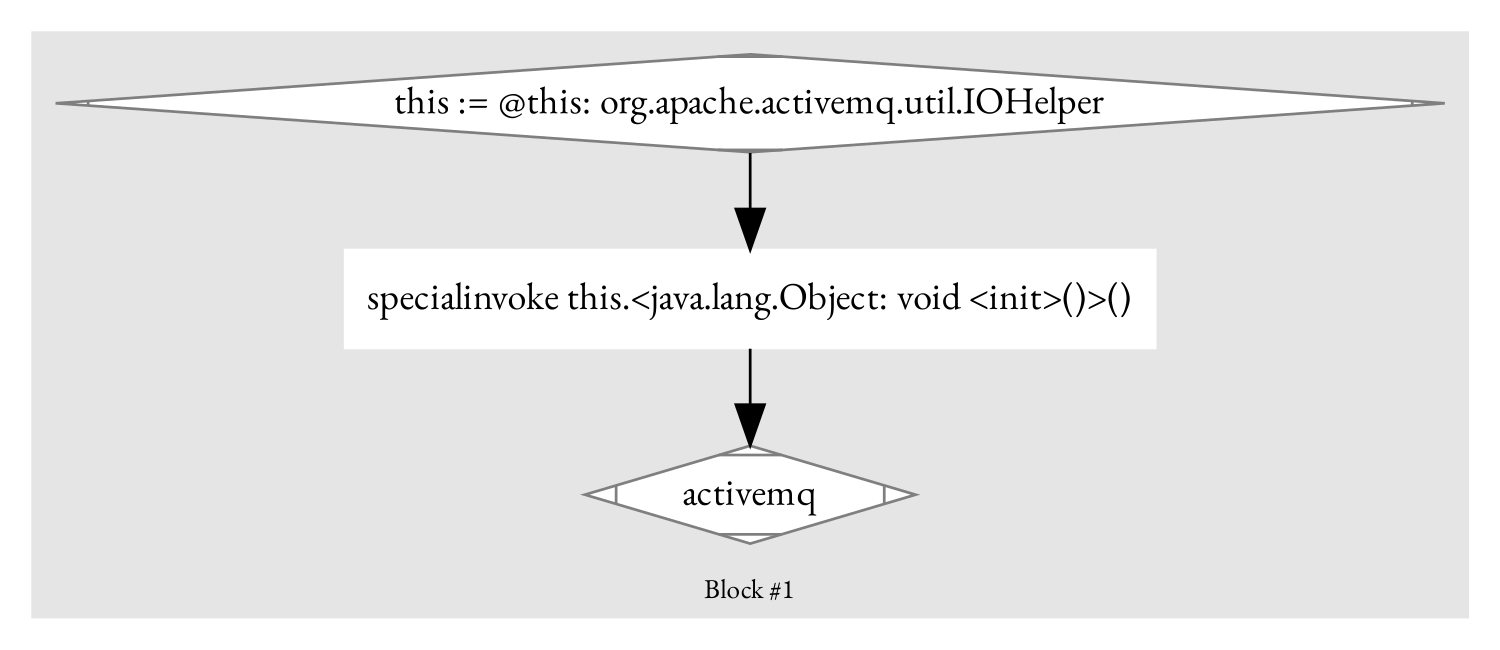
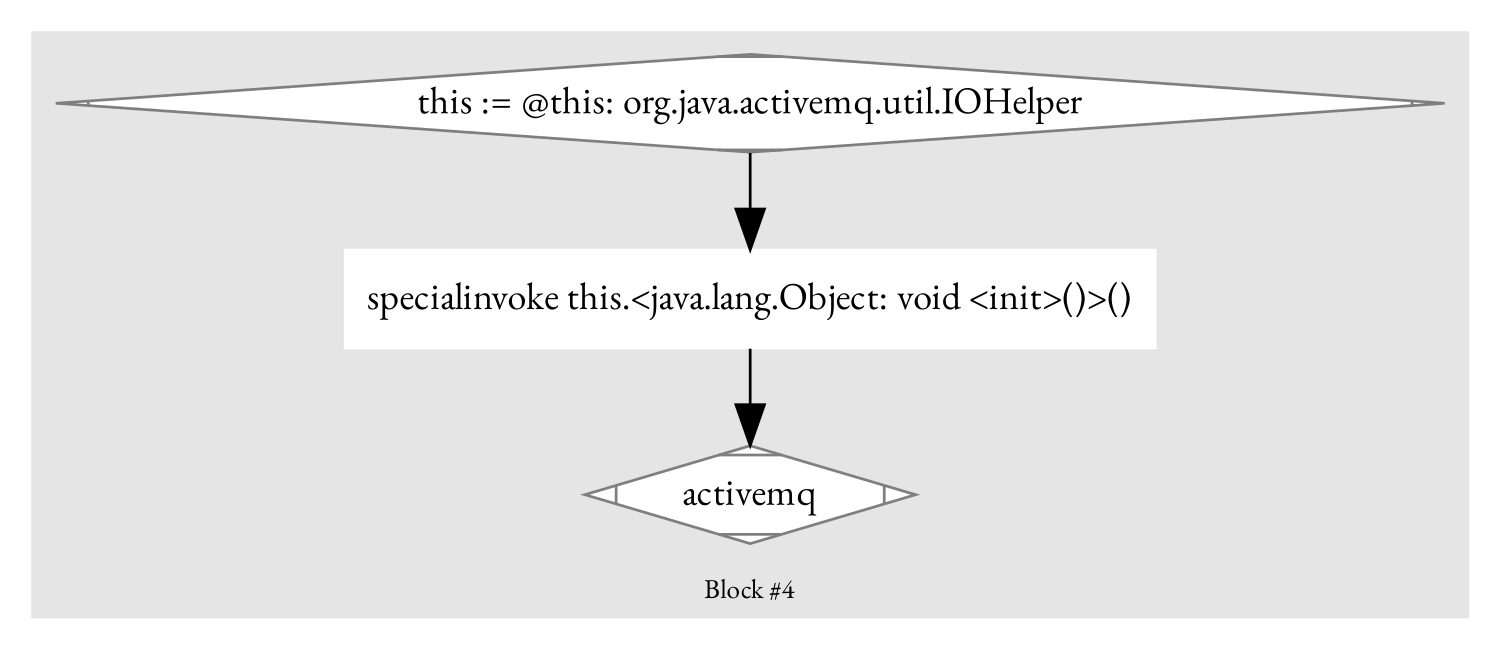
(750, 103) -> (750, 103)
(750, 591) -> (750, 591)
